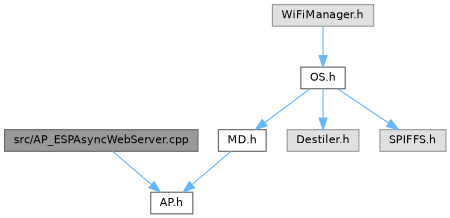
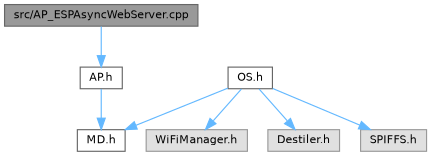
(323, 41) -> (227, 105)
(212, 168) -> (101, 104)
